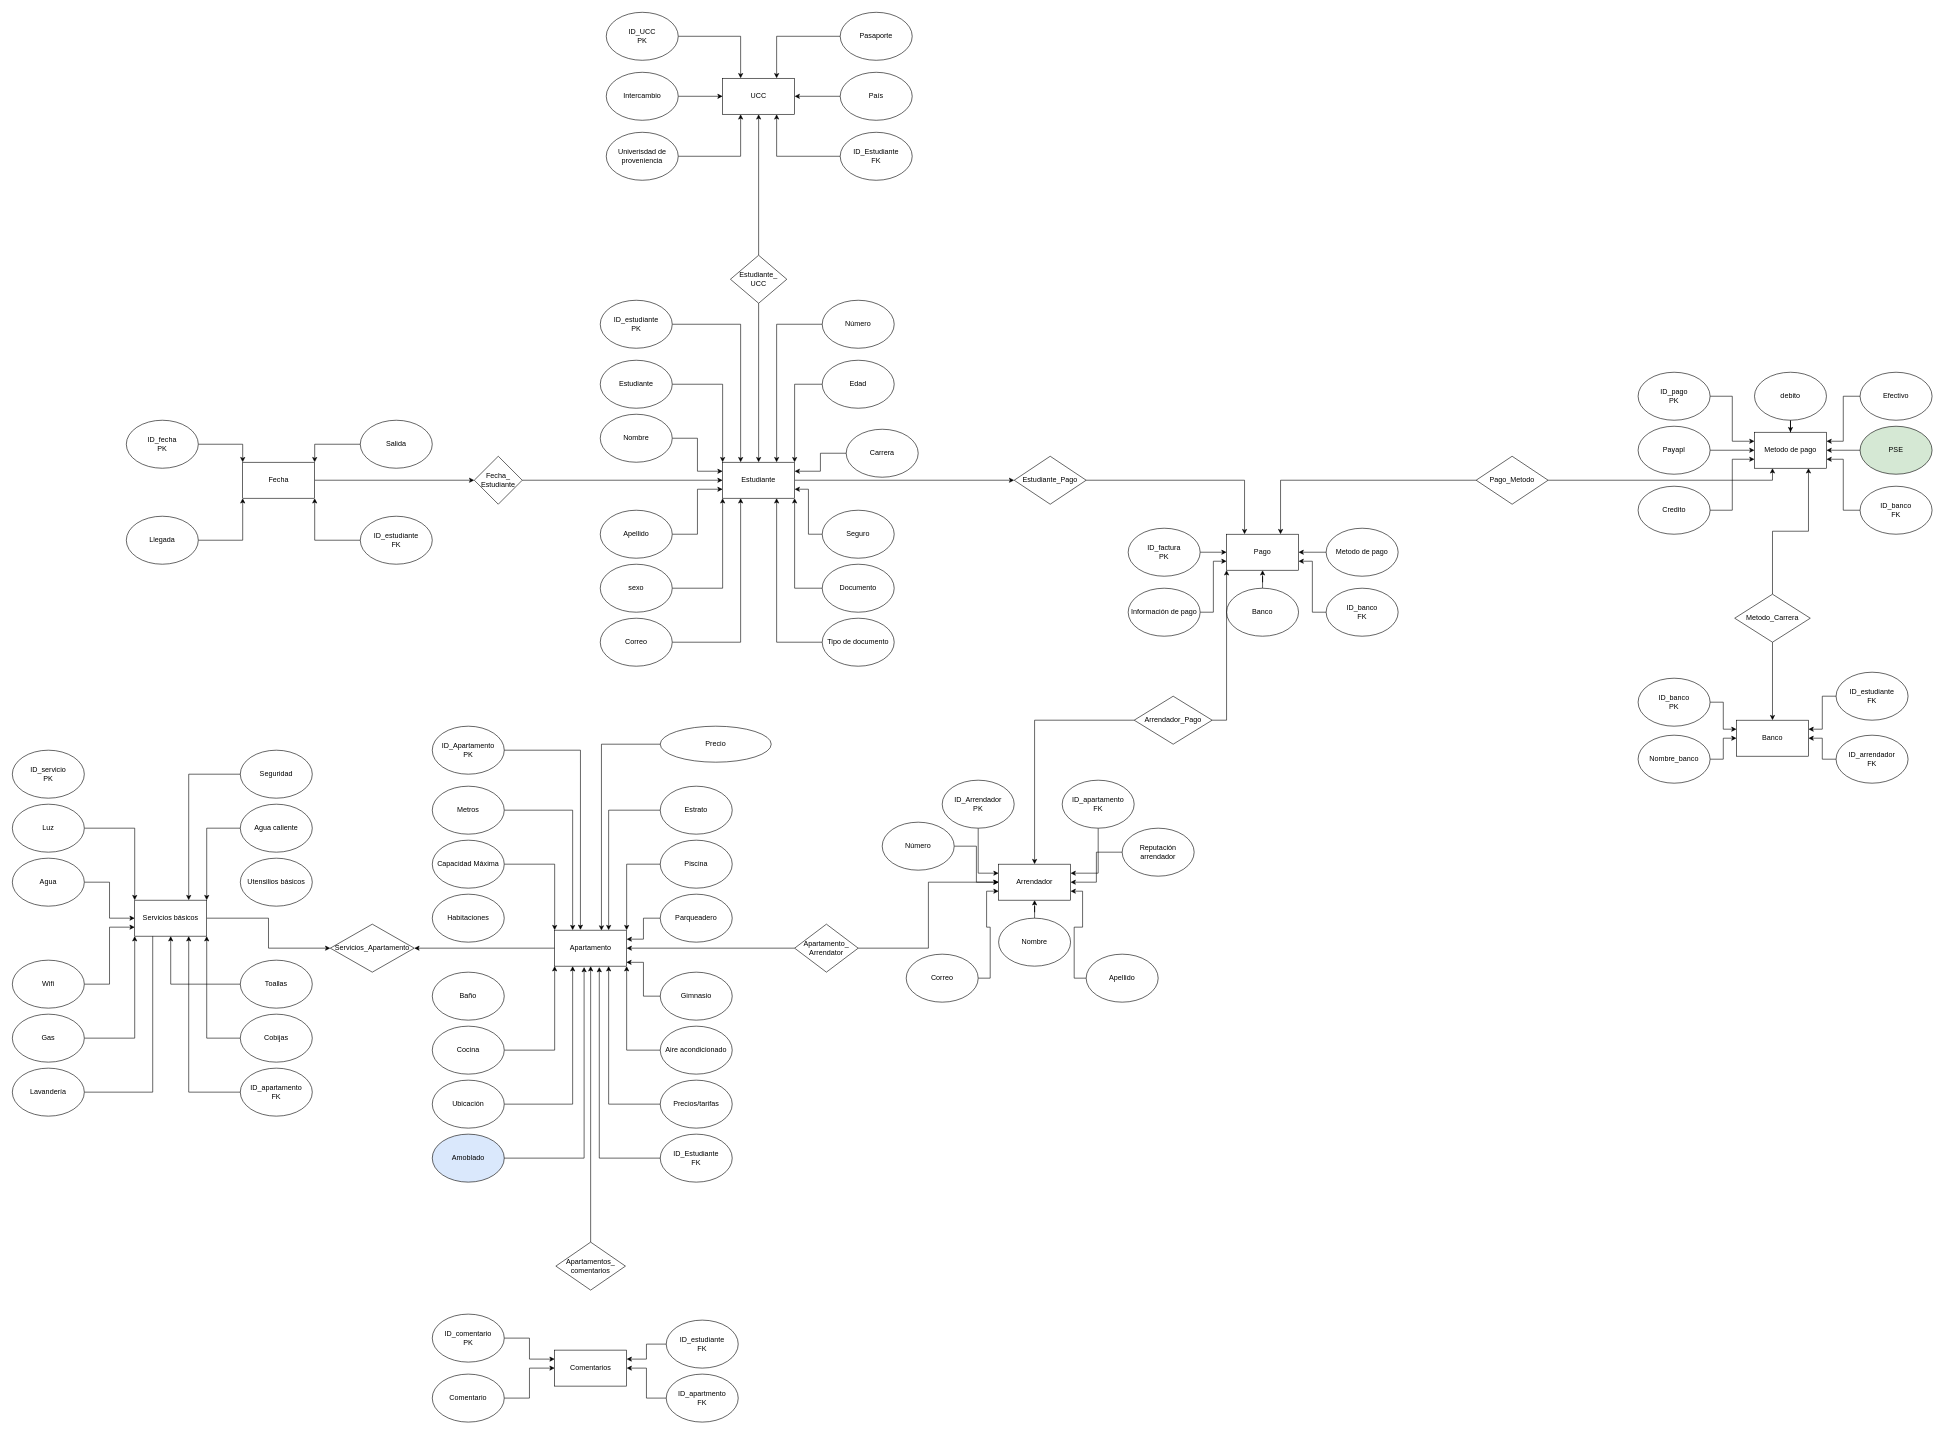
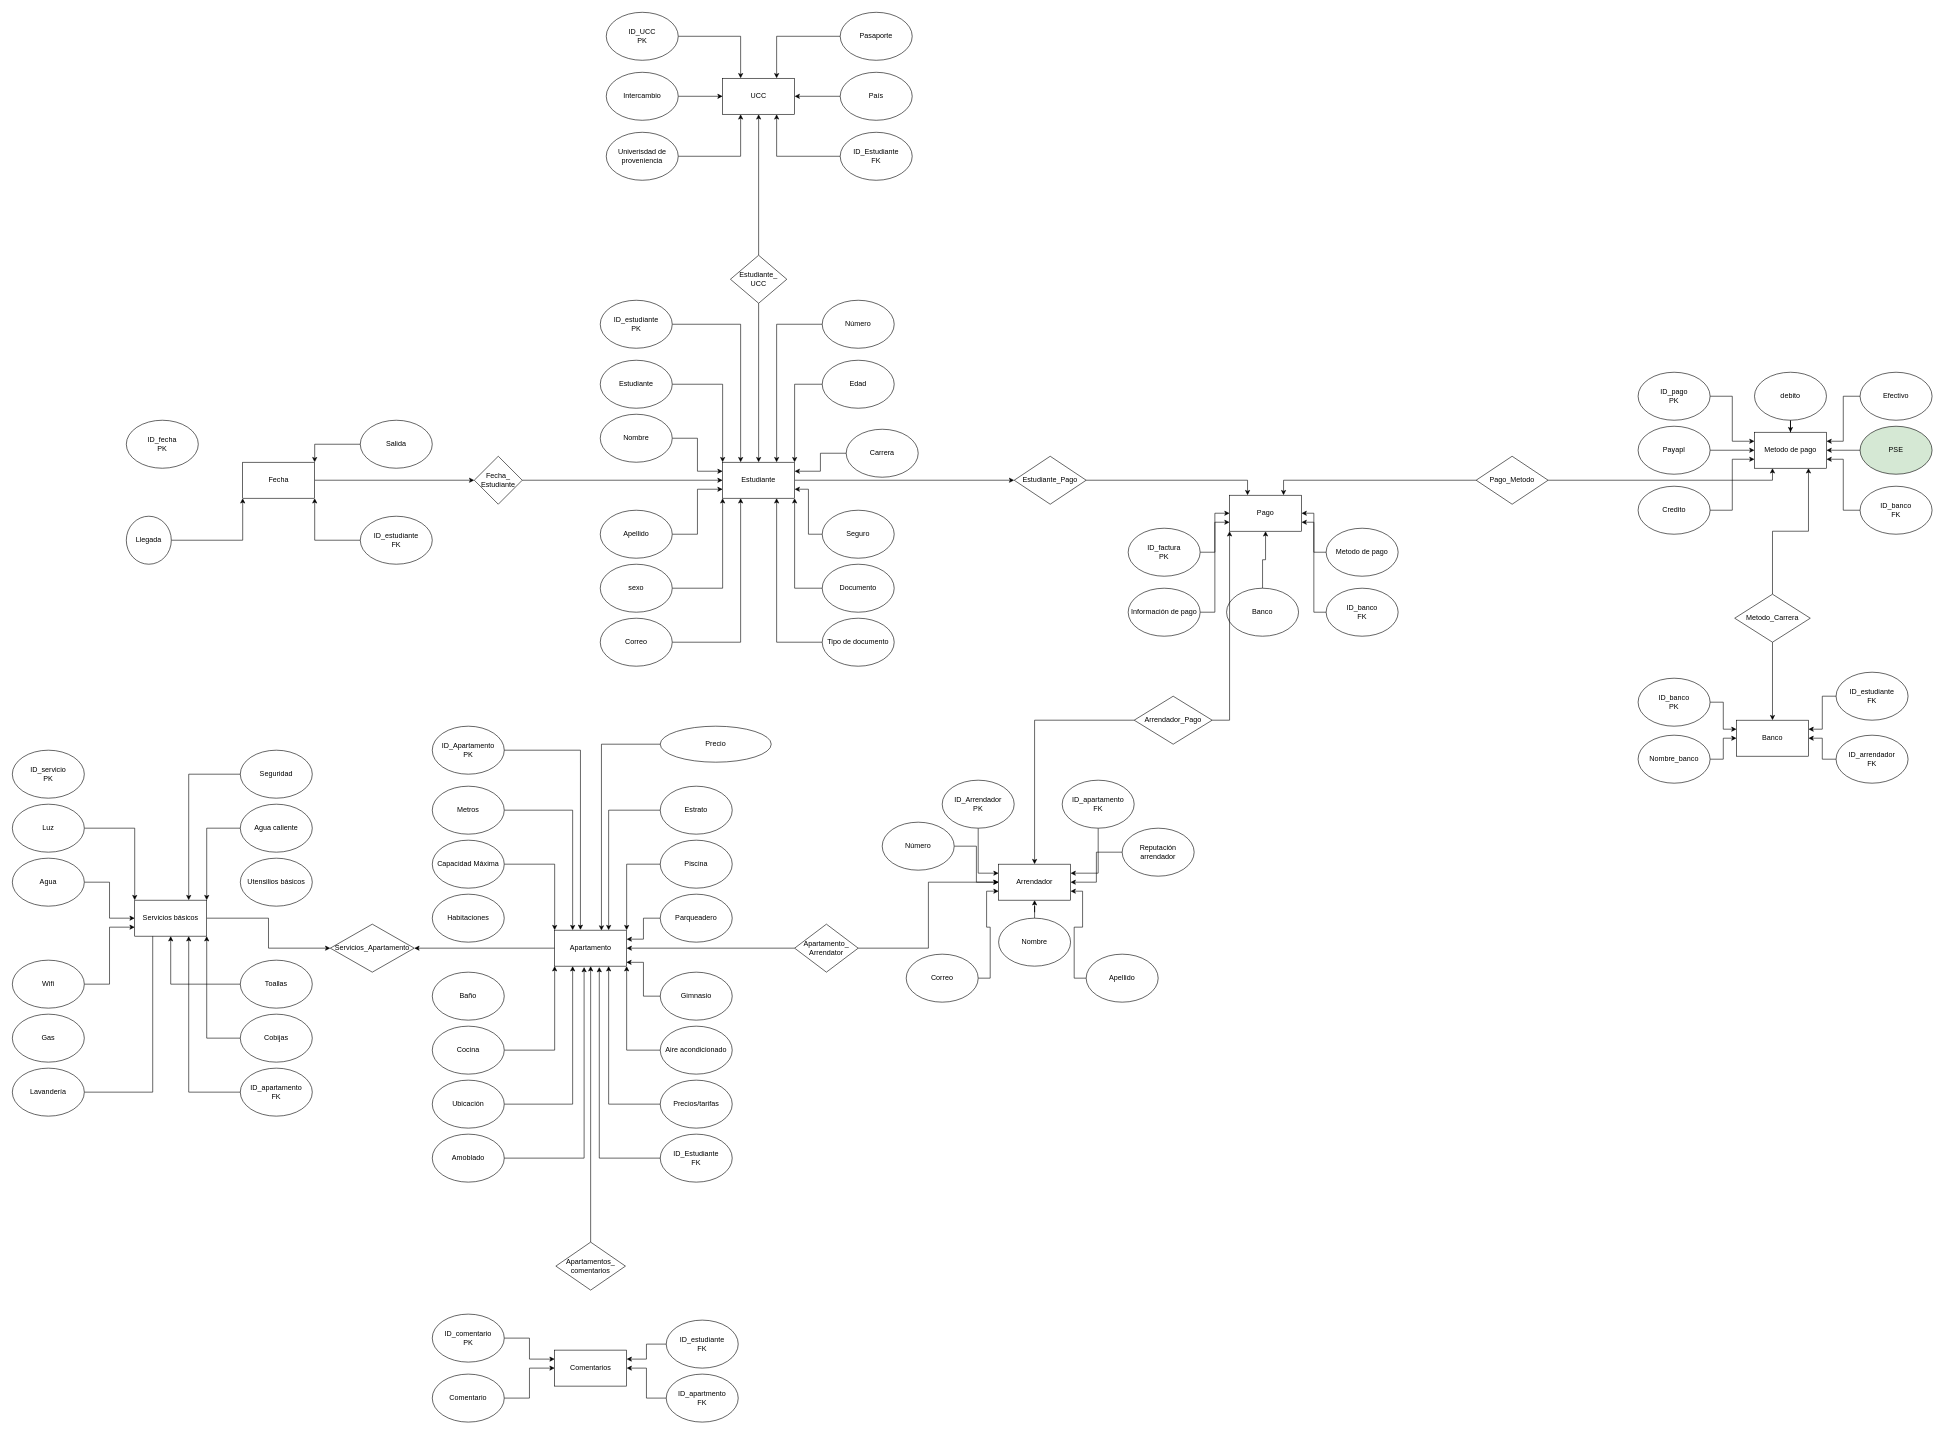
(242, 444) -> none
(162, 540) -> (149, 540)
(1263, 552) -> (1266, 513)
(135, 1038) -> none
(468, 1158) -> (468, 1158)
